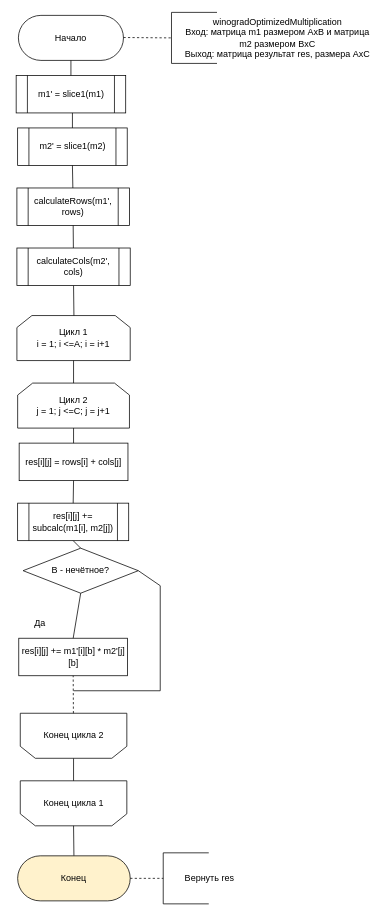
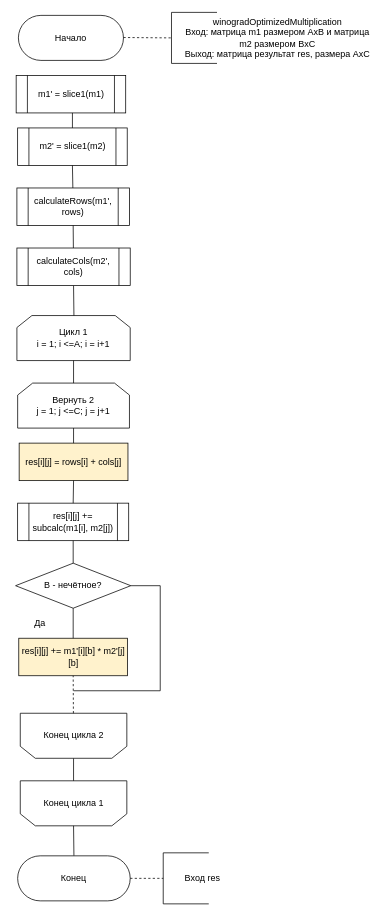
(71, 68) -> none
(74, 405) -> (74, 405)
(74, 462) -> (74, 462)
(81, 570) -> (73, 585)
(73, 657) -> (73, 657)
(74, 878) -> (74, 878)
(211, 878) -> (204, 878)
